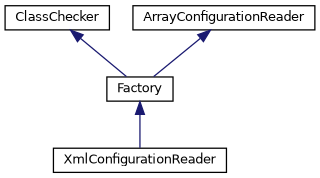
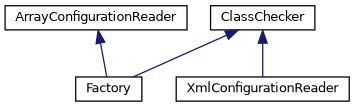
(140, 131) -> (263, 60)
